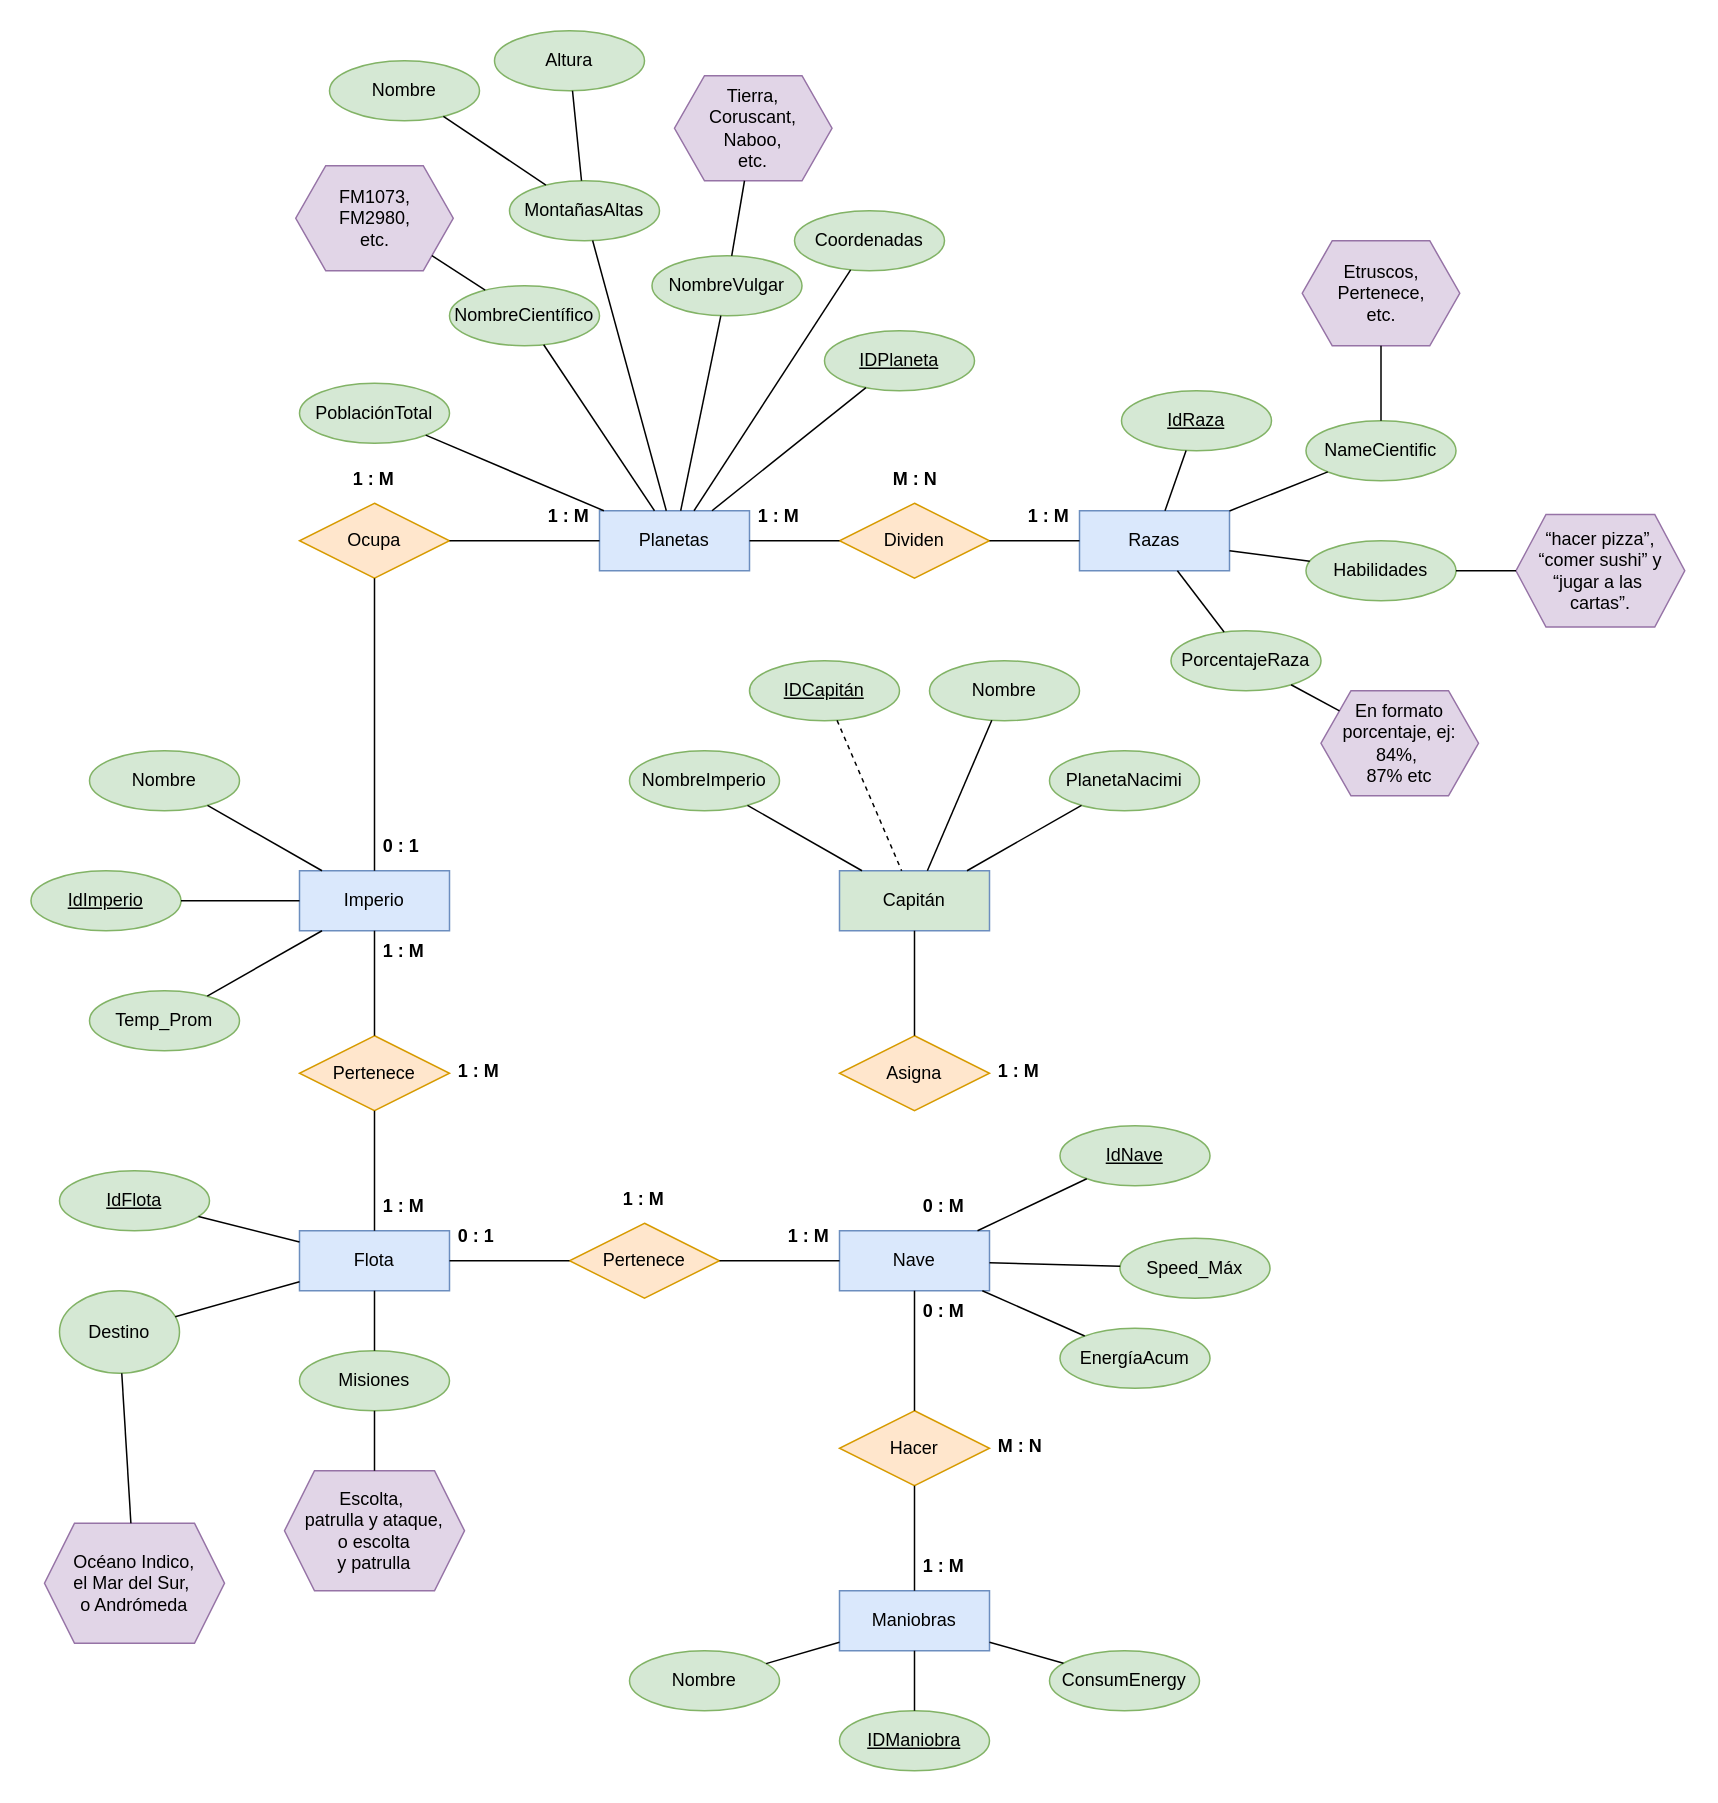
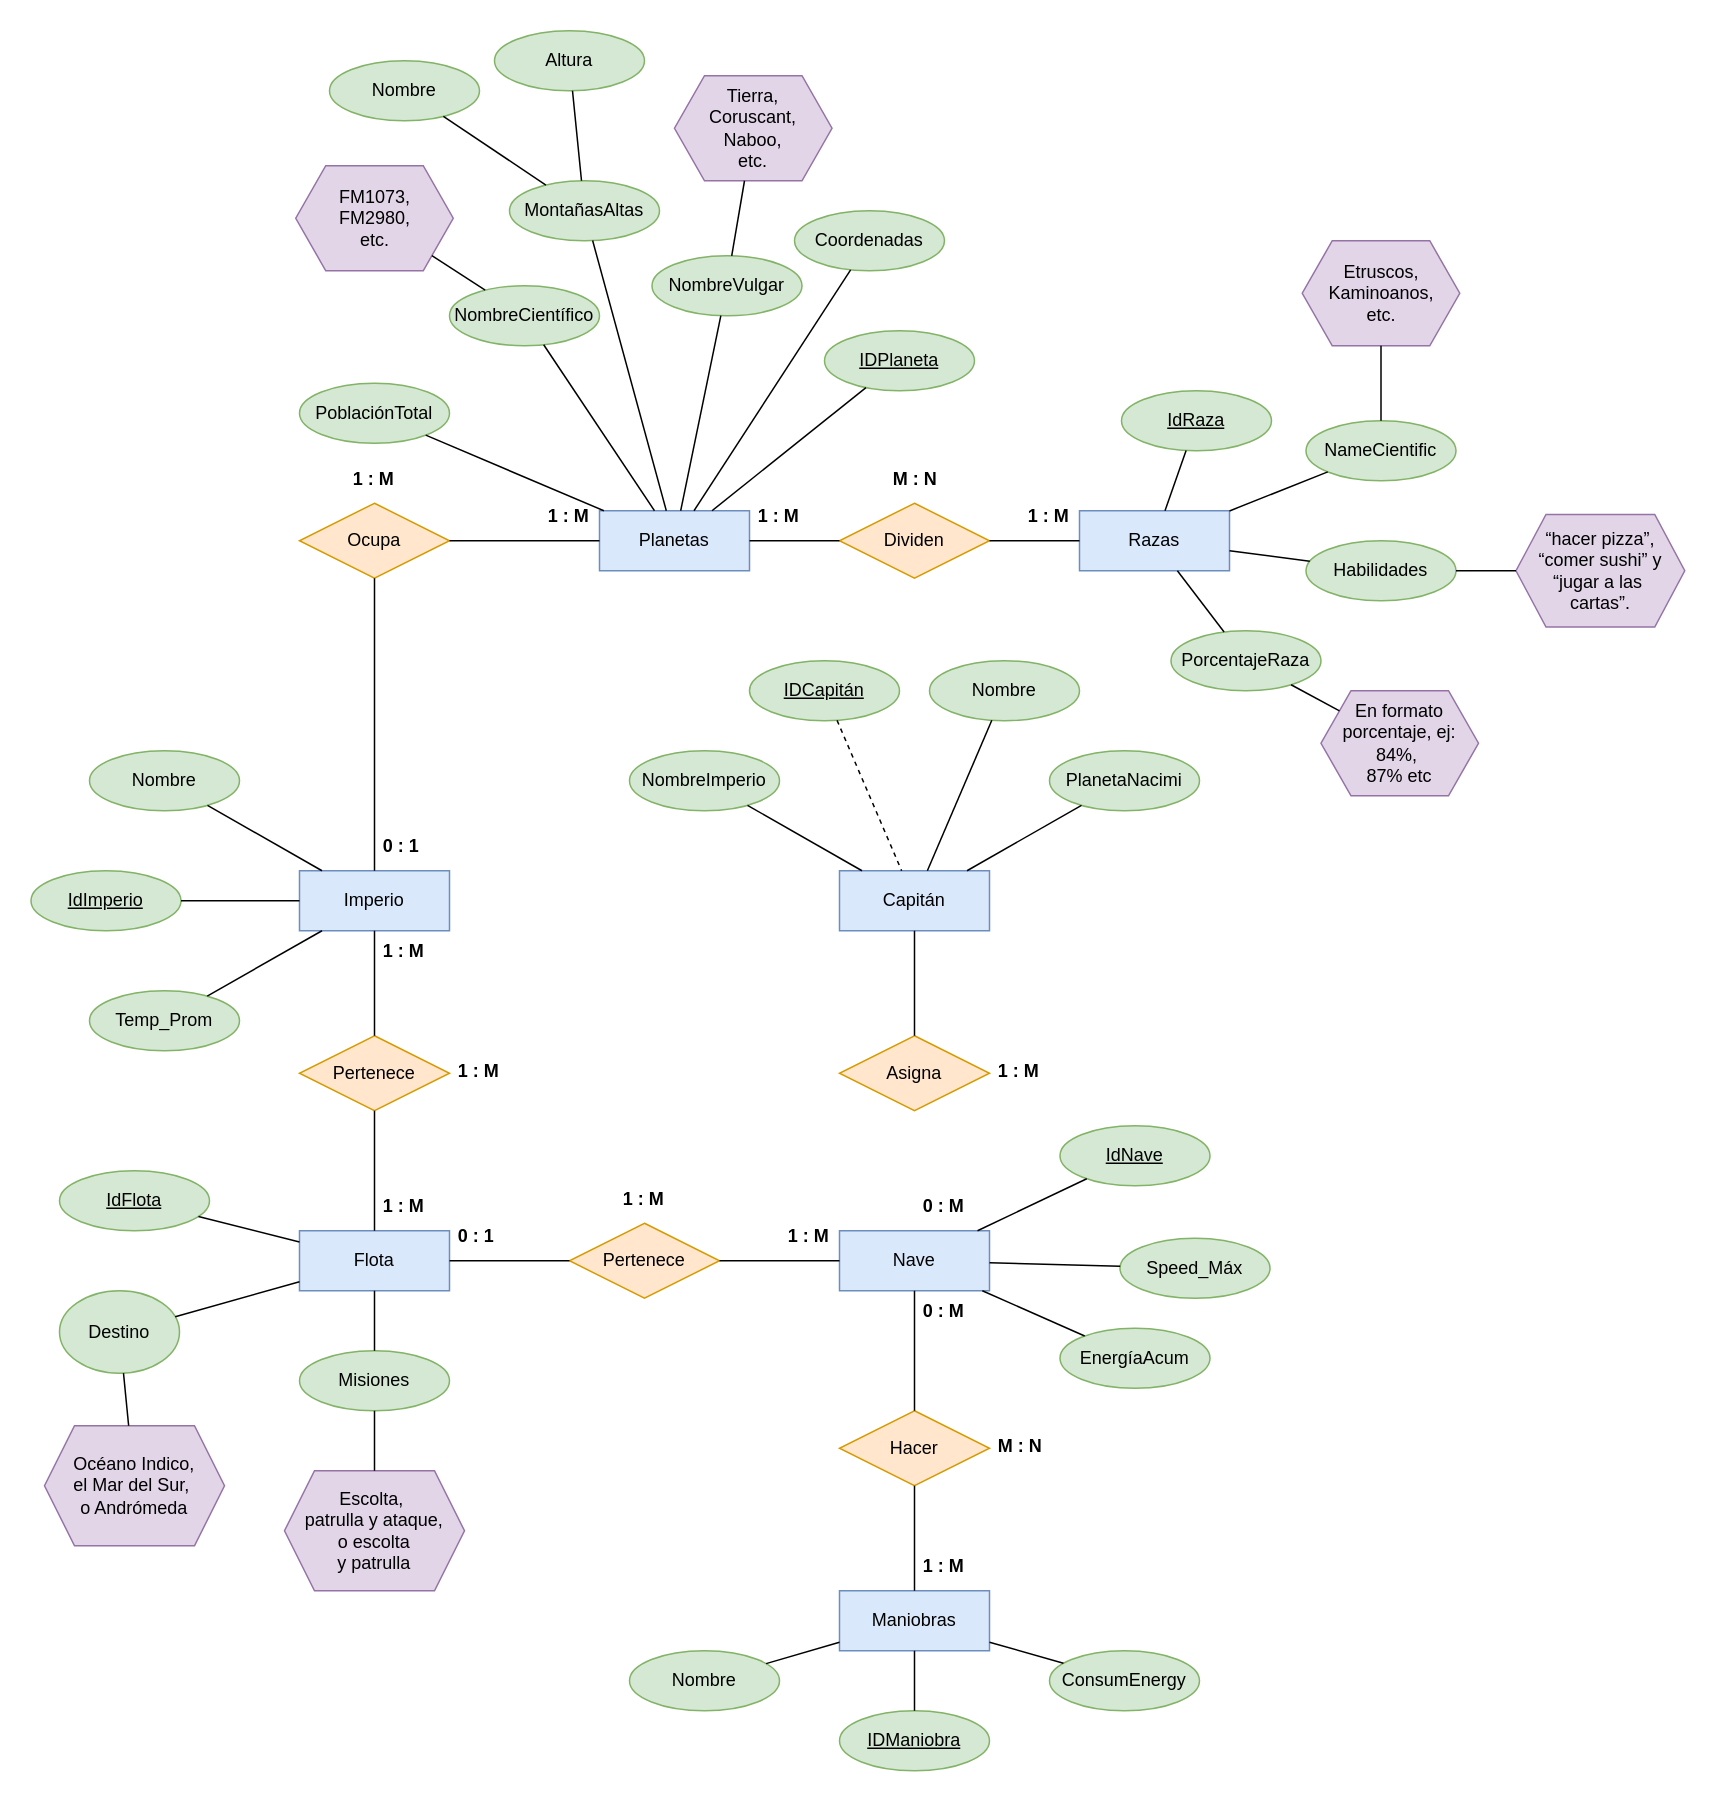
(1382, 293) -> (1382, 293)
(914, 901) -> (914, 901)
(134, 1583) -> (134, 1486)
